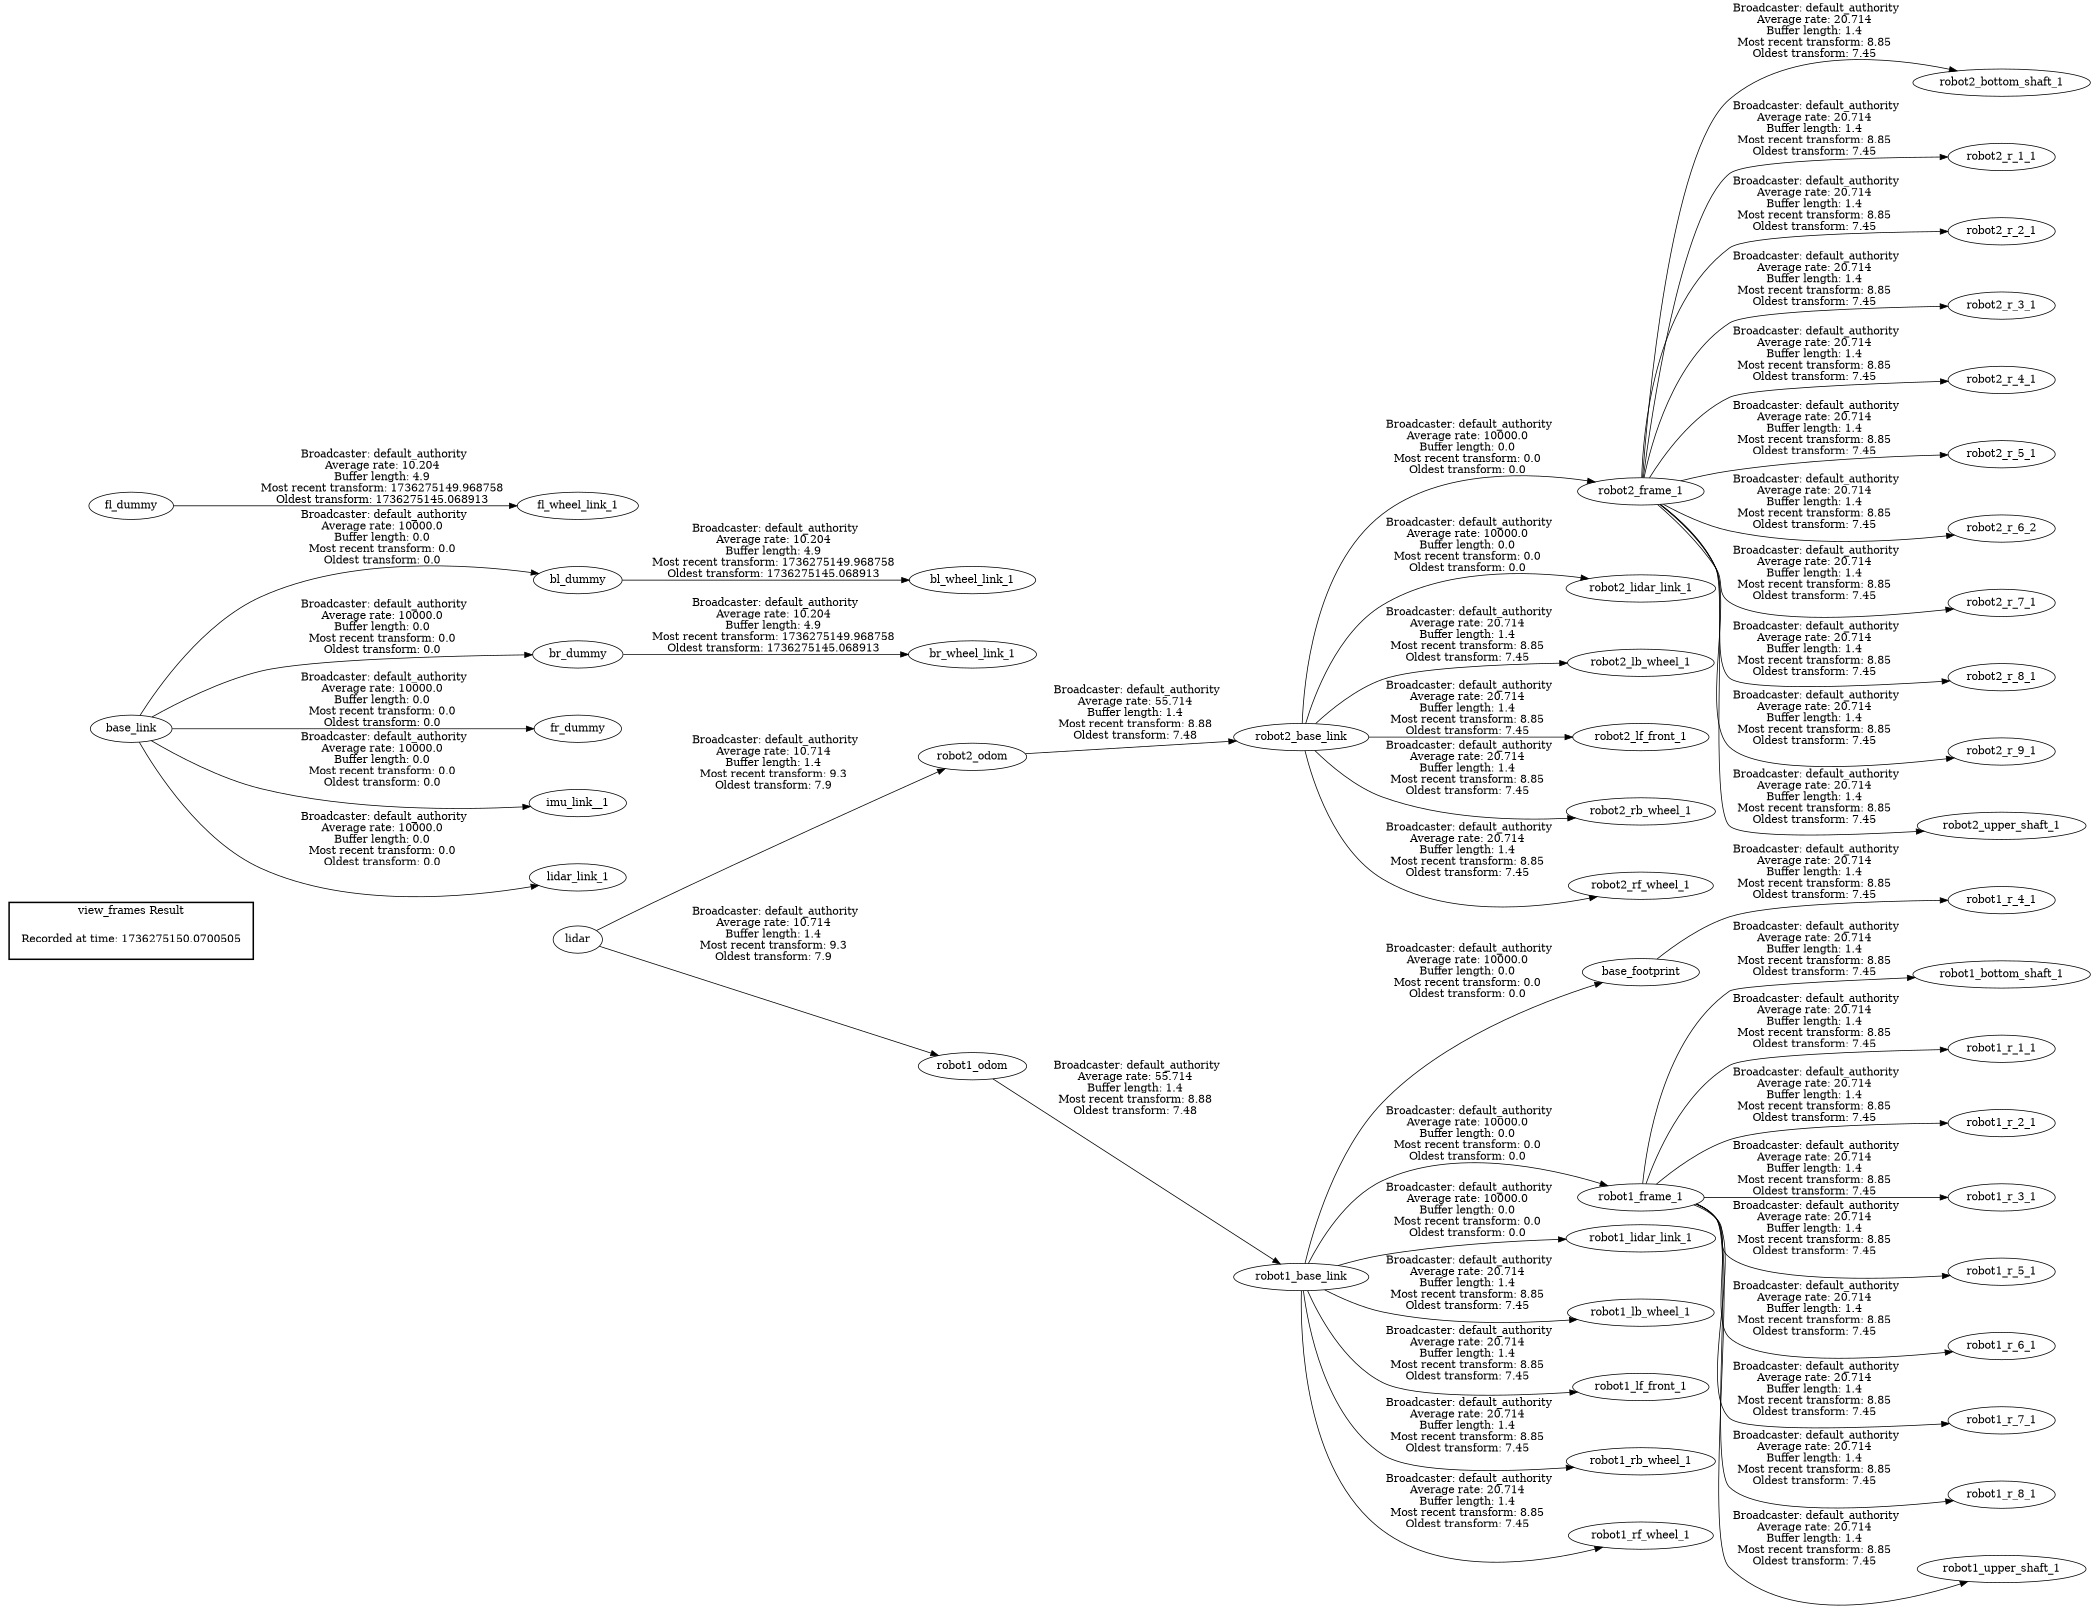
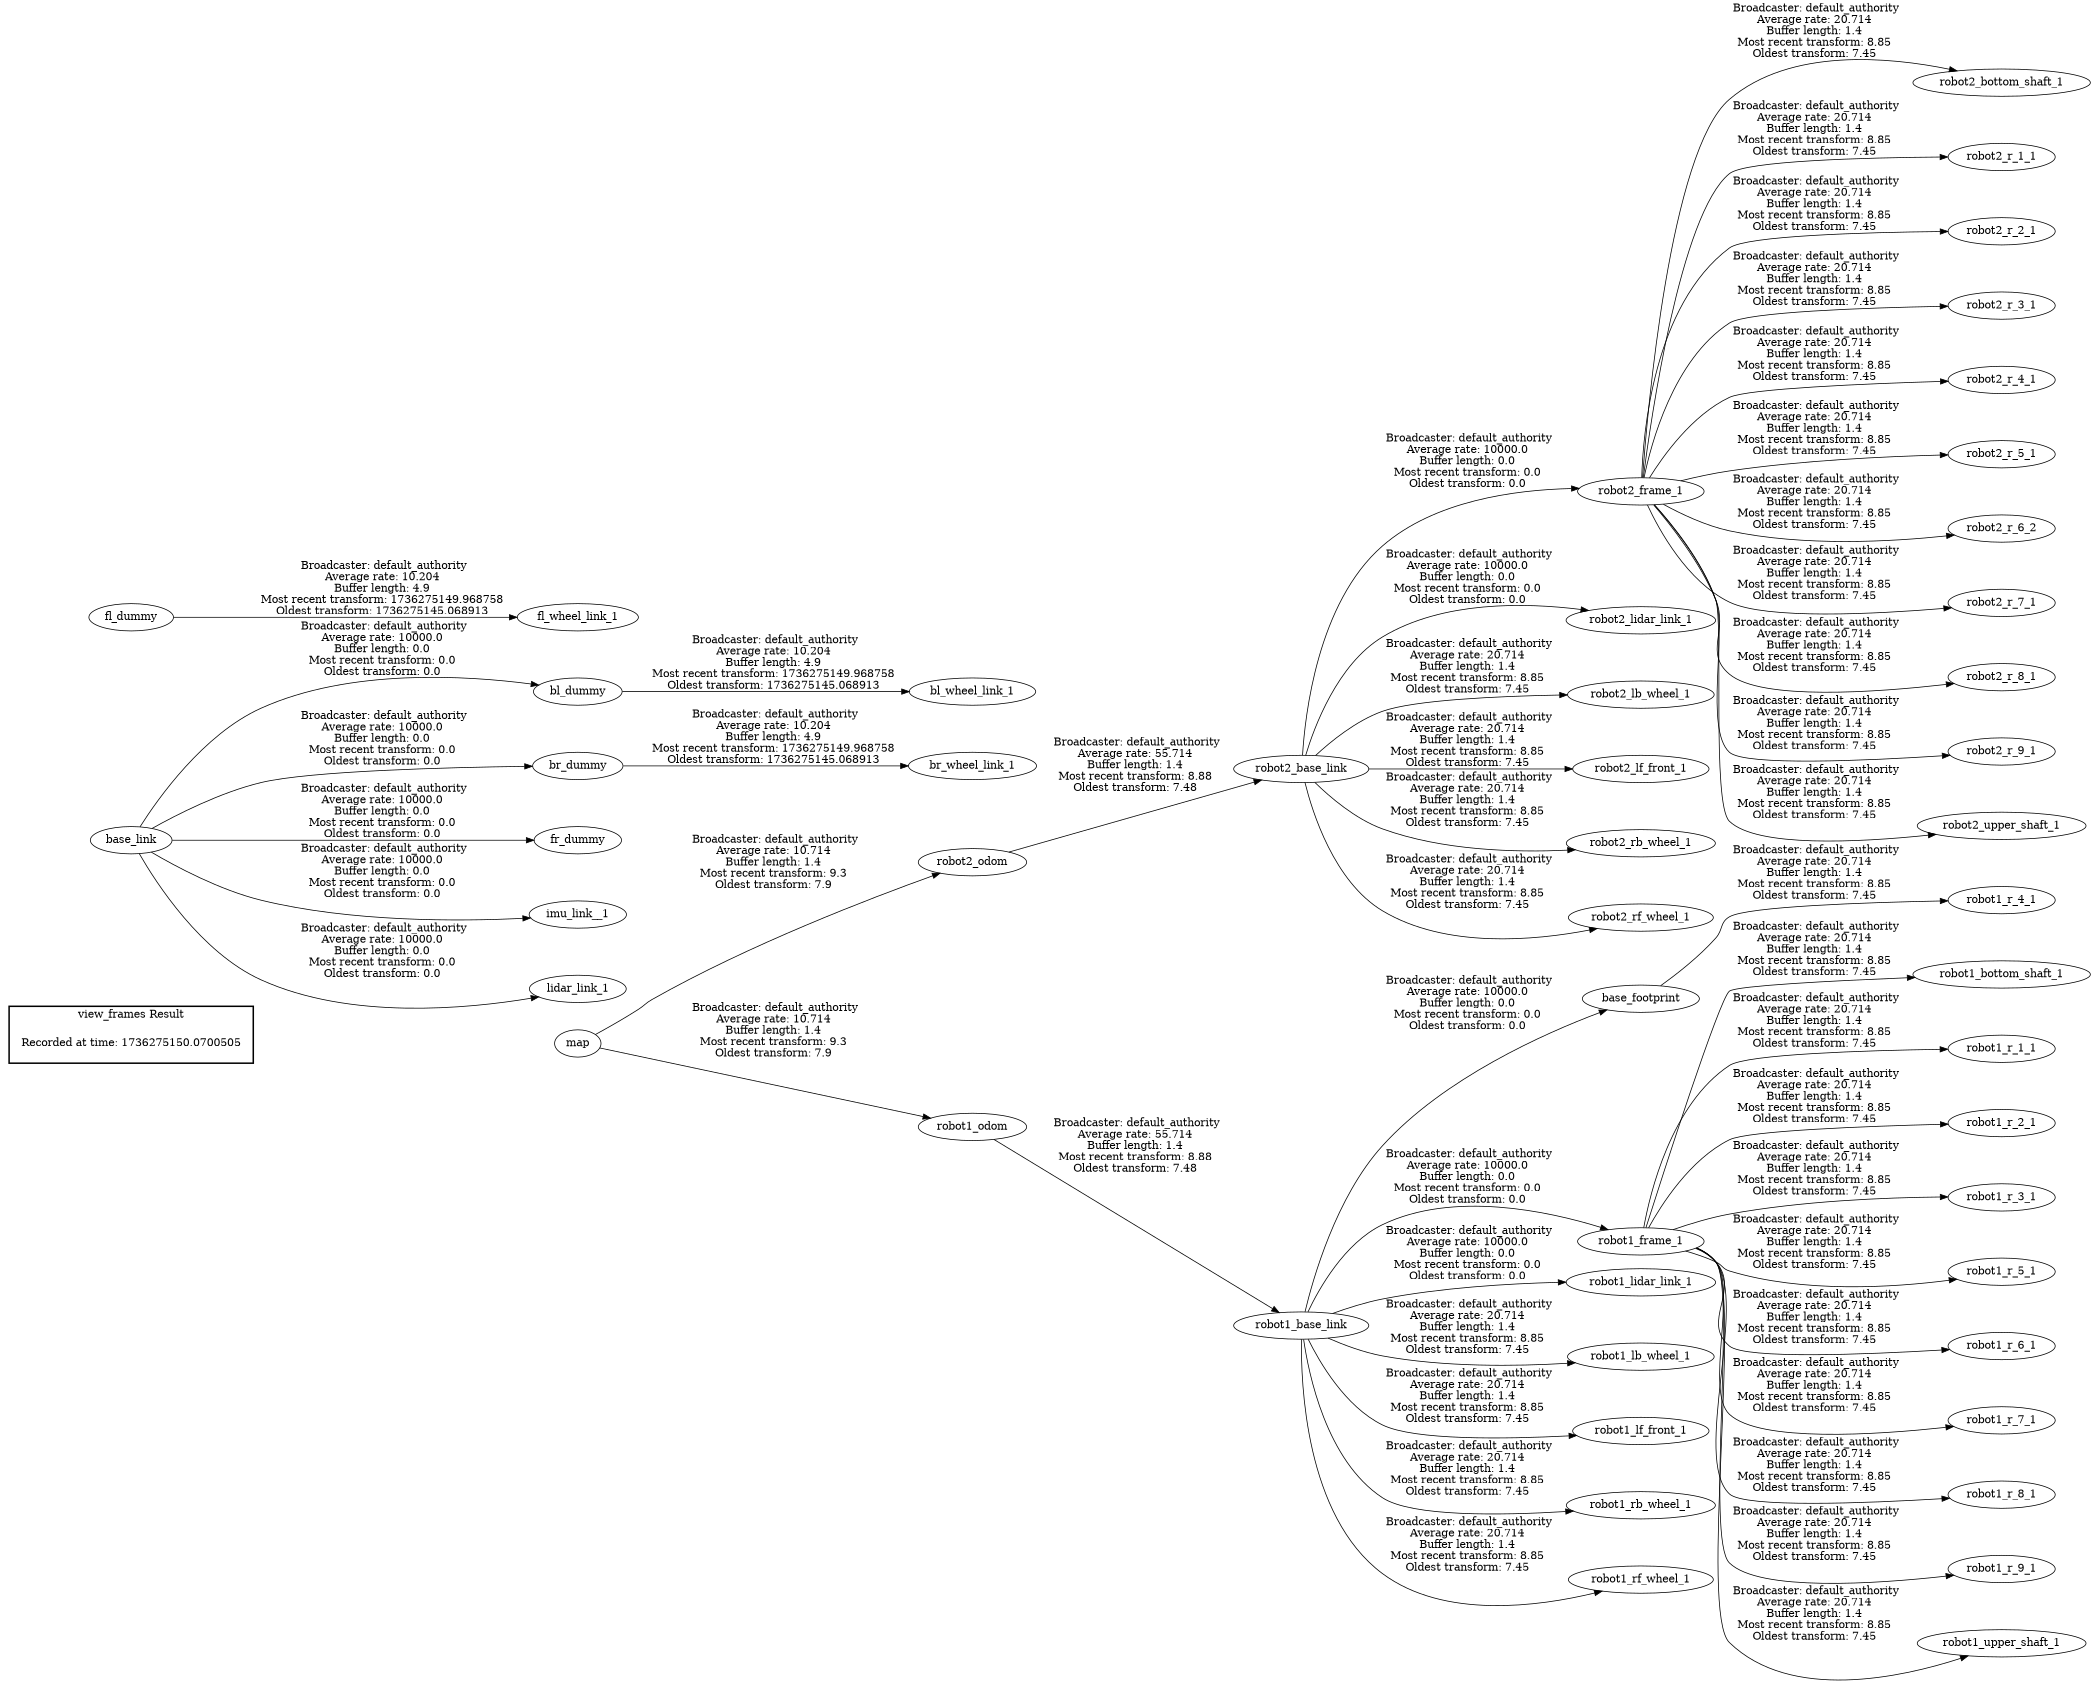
(578, 940) -> (578, 1043)
none -> (2002, 1569)
